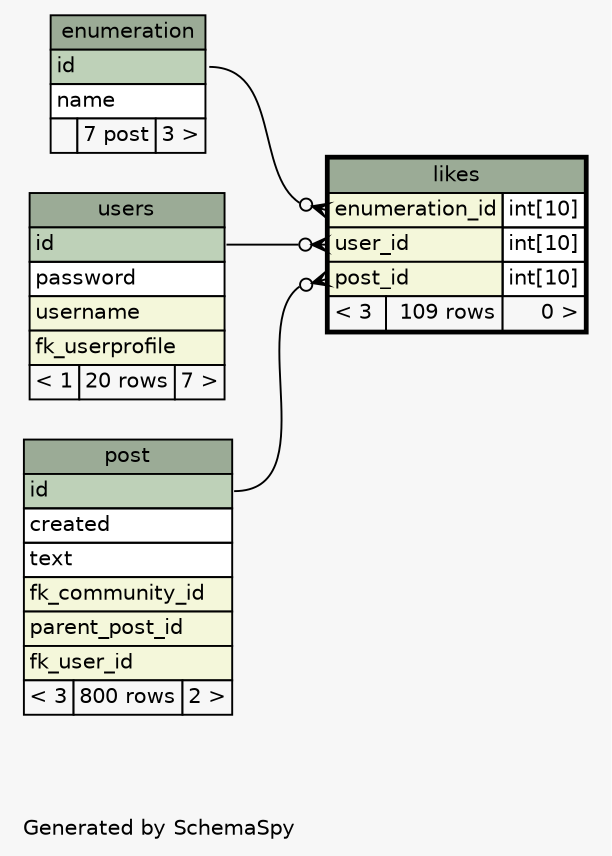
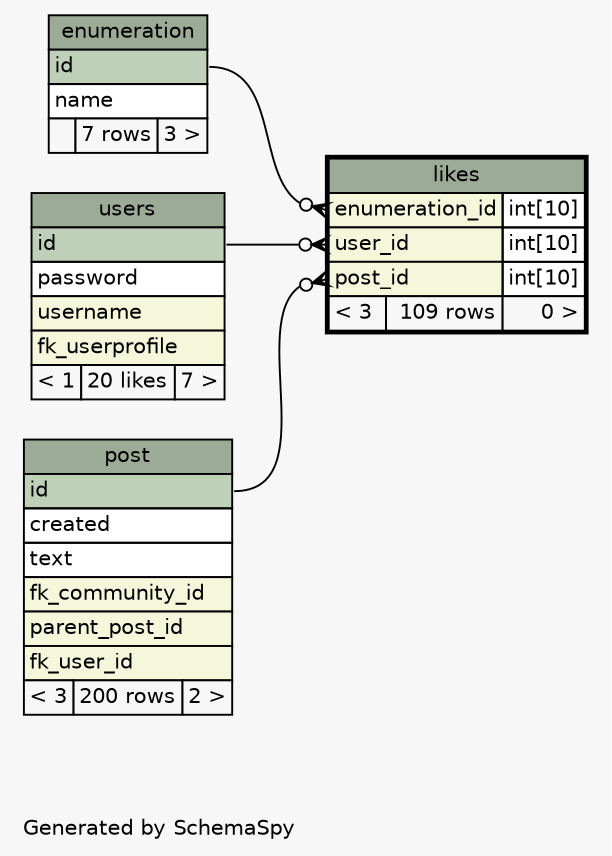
(117, 135) -> (117, 135)
(127, 381) -> (128, 381)
(128, 697) -> (128, 697)
